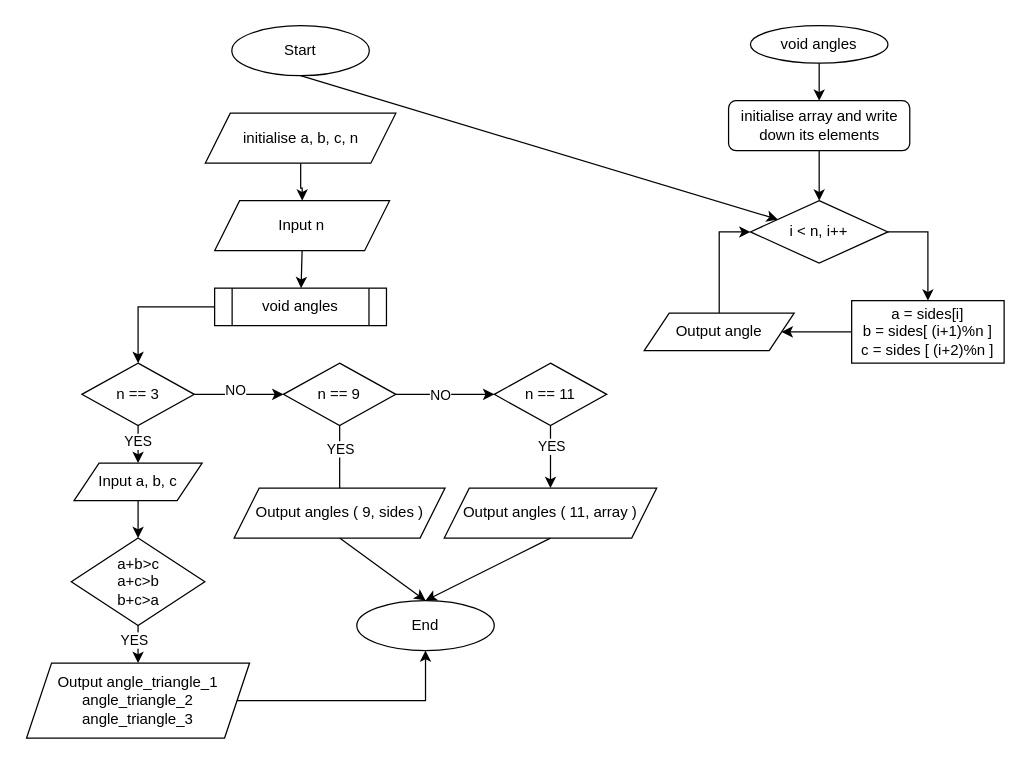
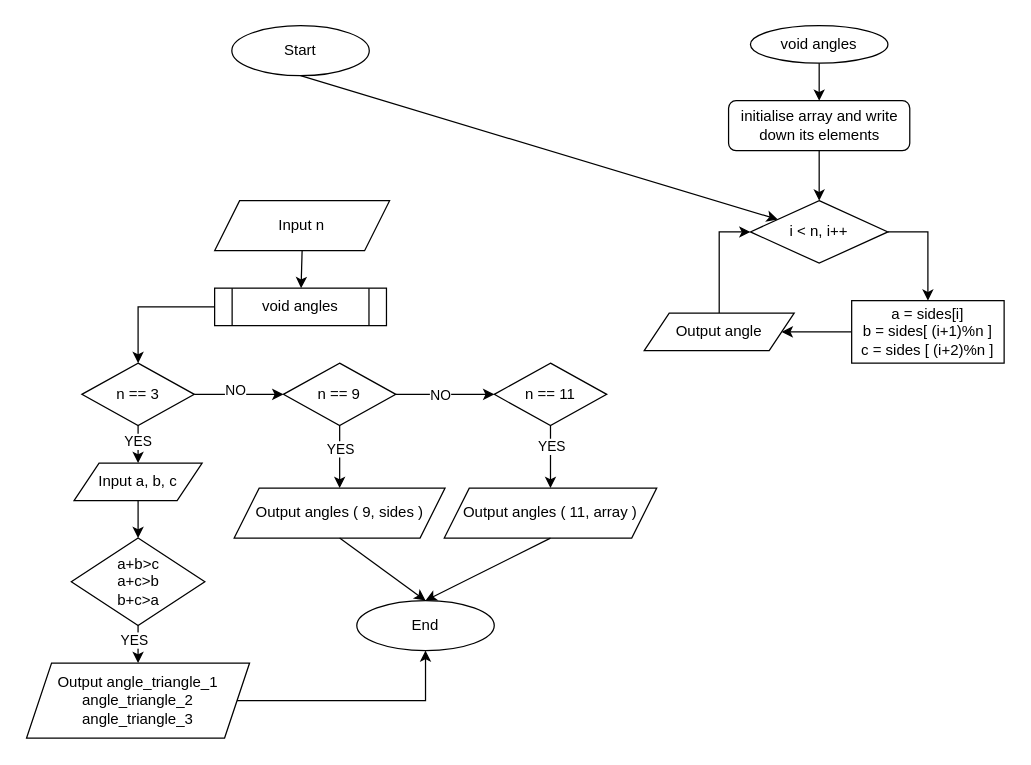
(301, 138) -> none
(301, 178) -> none
(340, 481) -> (340, 478)
